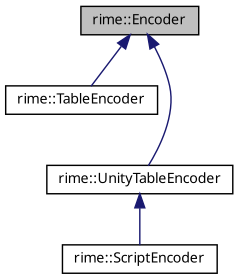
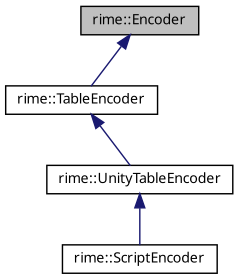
(171, 107) -> (115, 146)
